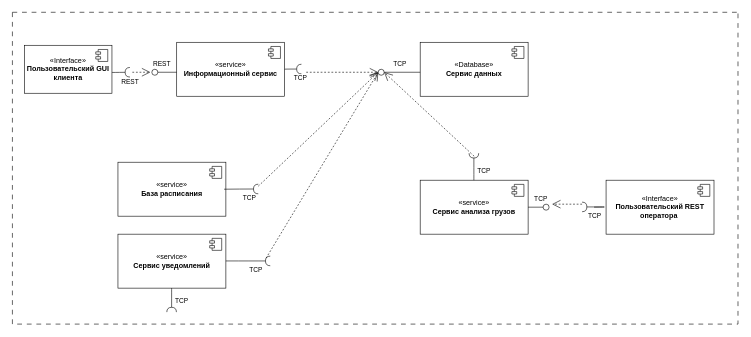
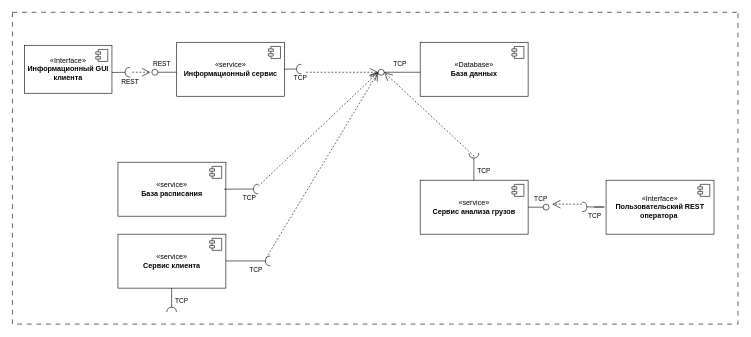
(68, 69) -> (68, 69)
(474, 69) -> (474, 69)
(172, 261) -> (172, 261)
